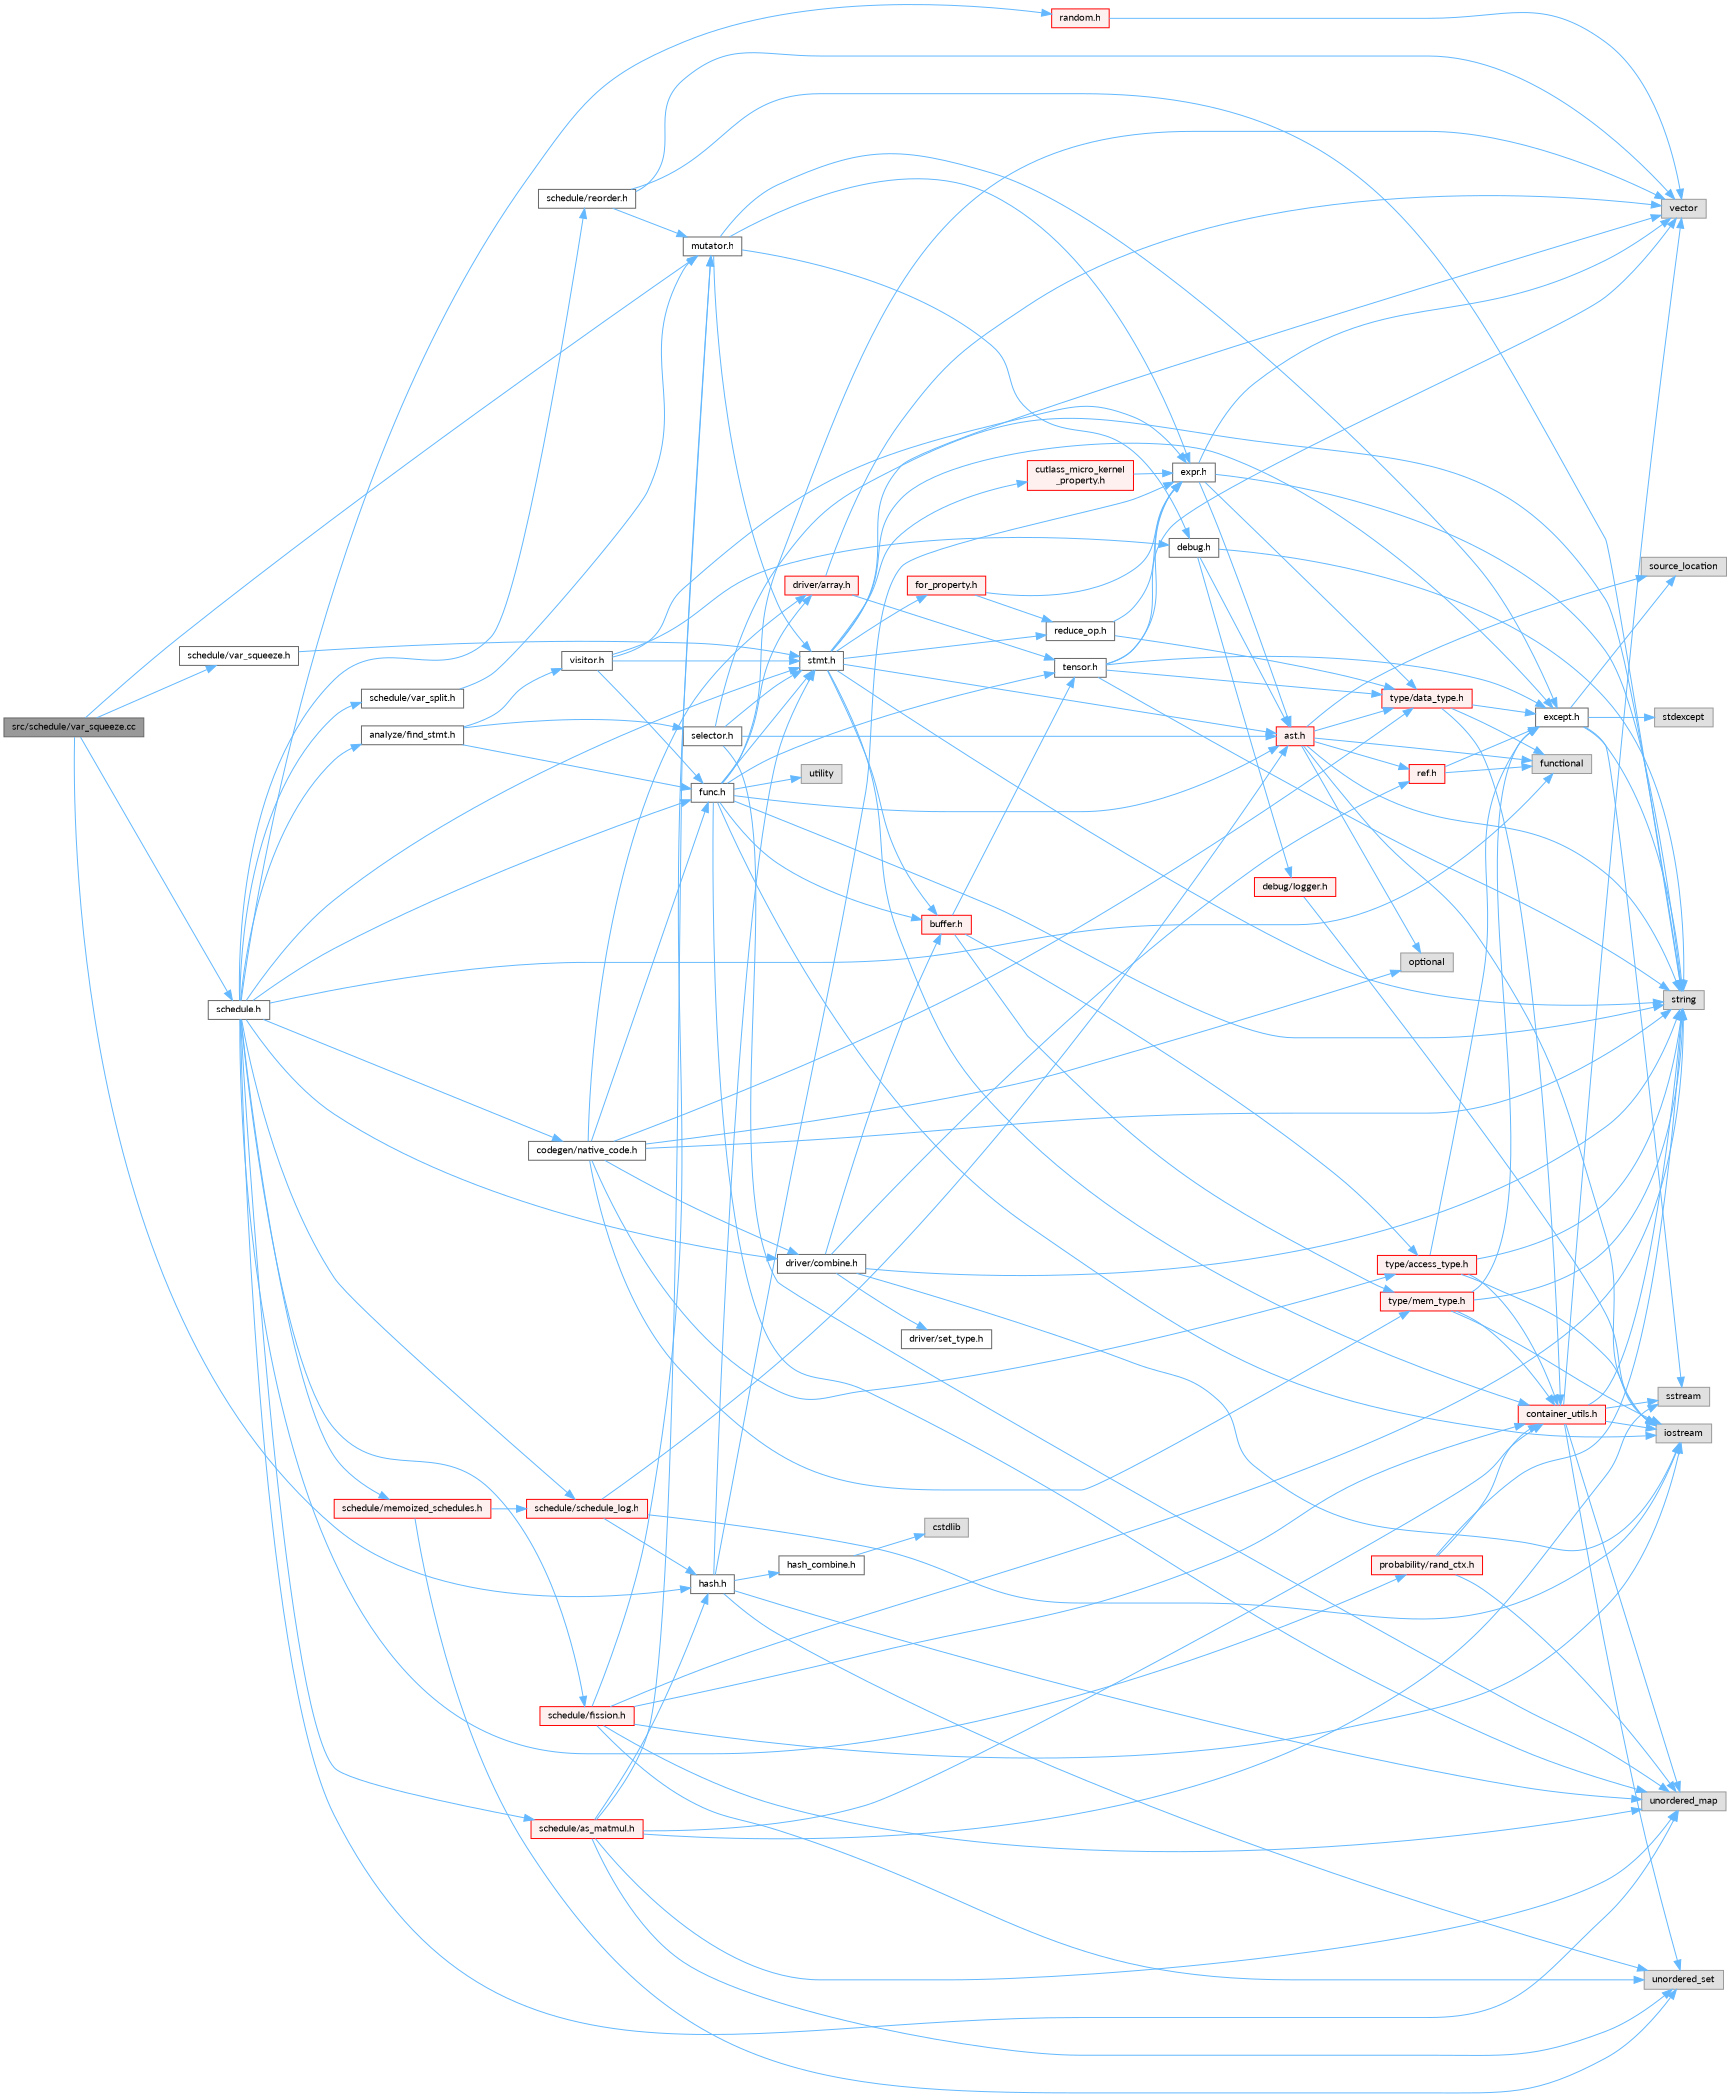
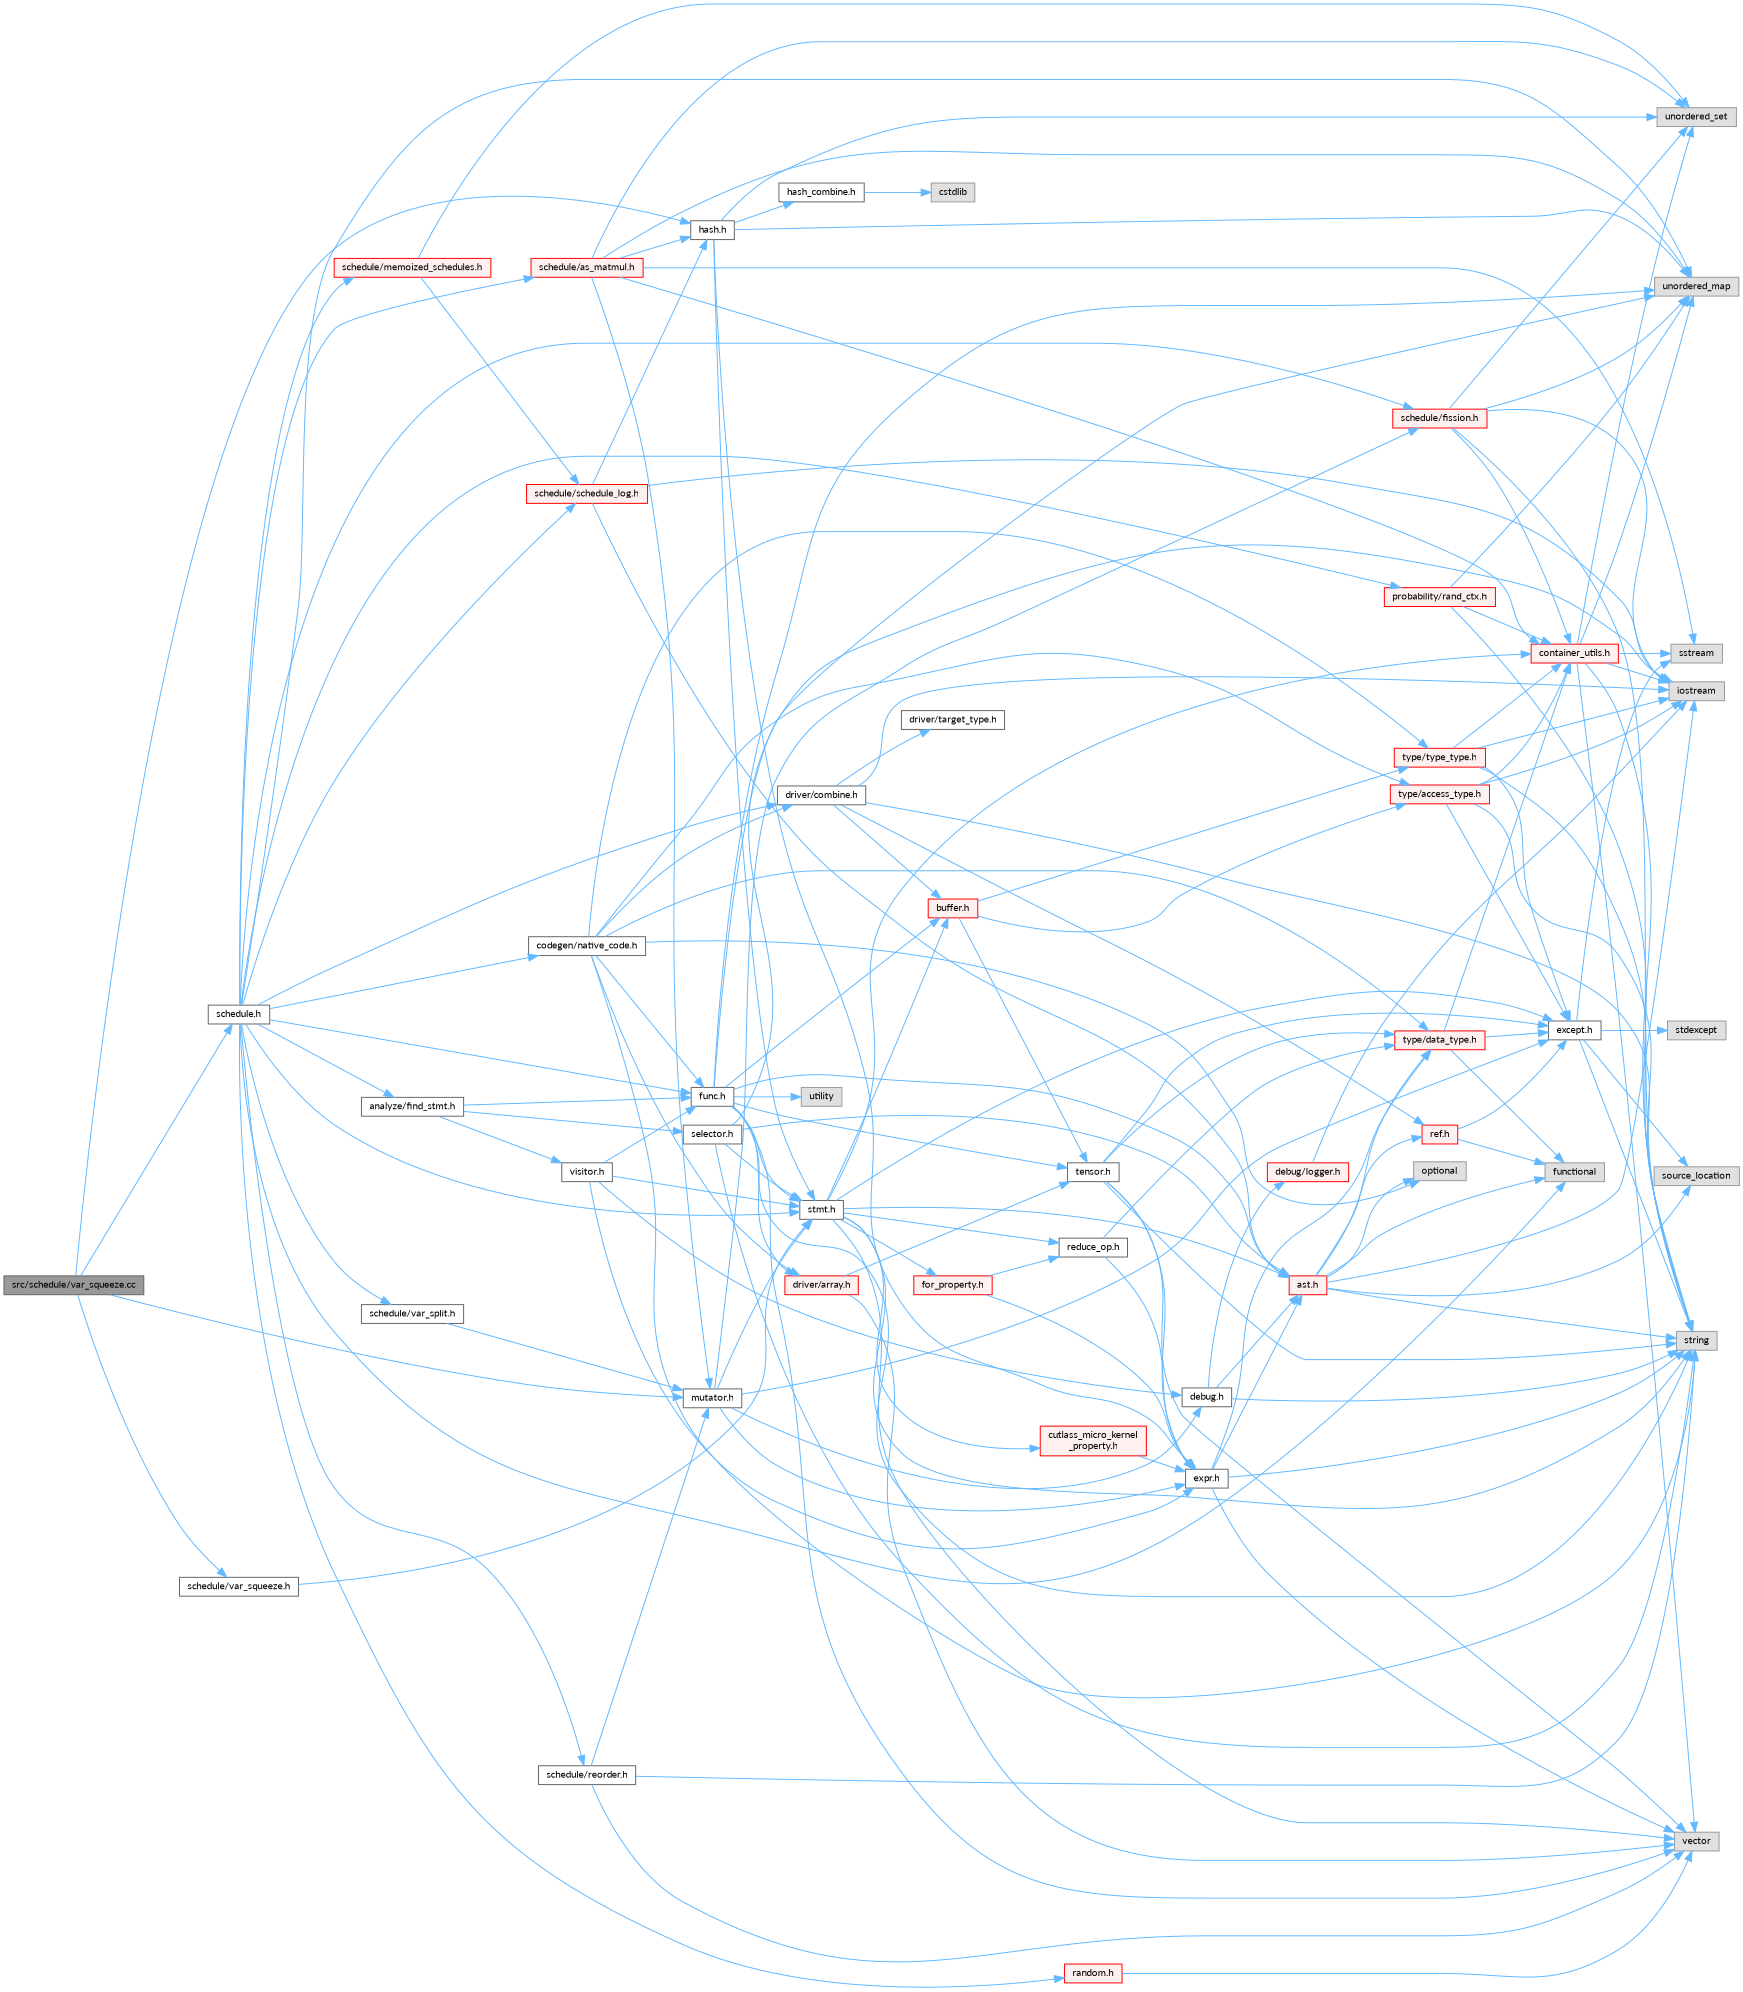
(679, 991) -> (809, 731)
(1427, 1302) -> (1440, 758)
(947, 1339) -> (953, 720)
